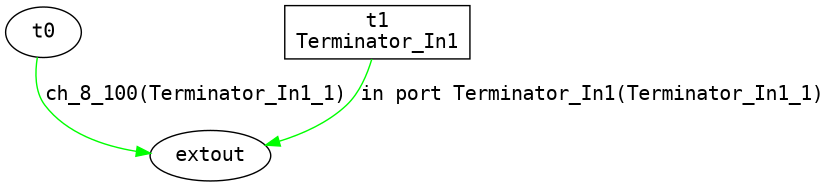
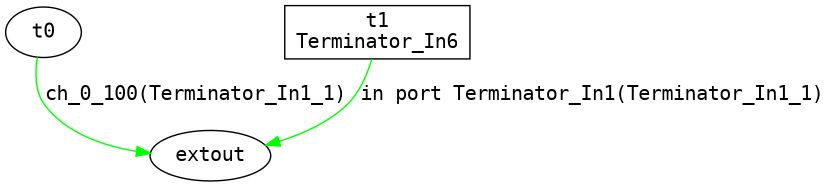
(377, 32) -> (377, 32)
(196, 95) -> (196, 95)
